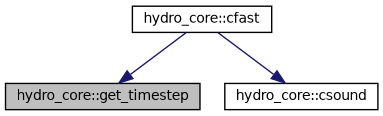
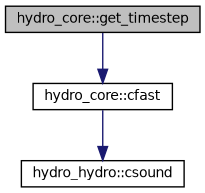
(158, 54) -> (103, 51)
(301, 97) -> (103, 174)
